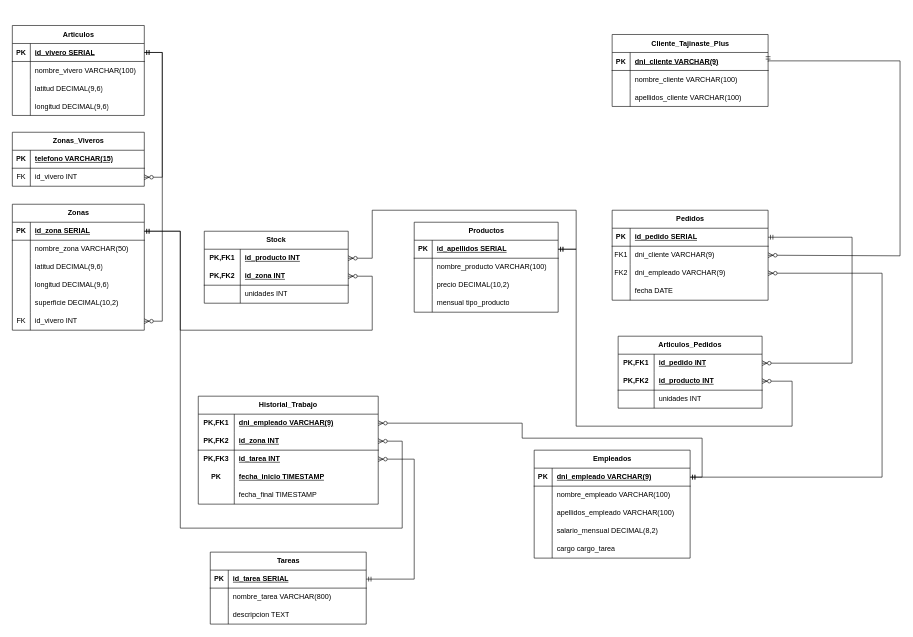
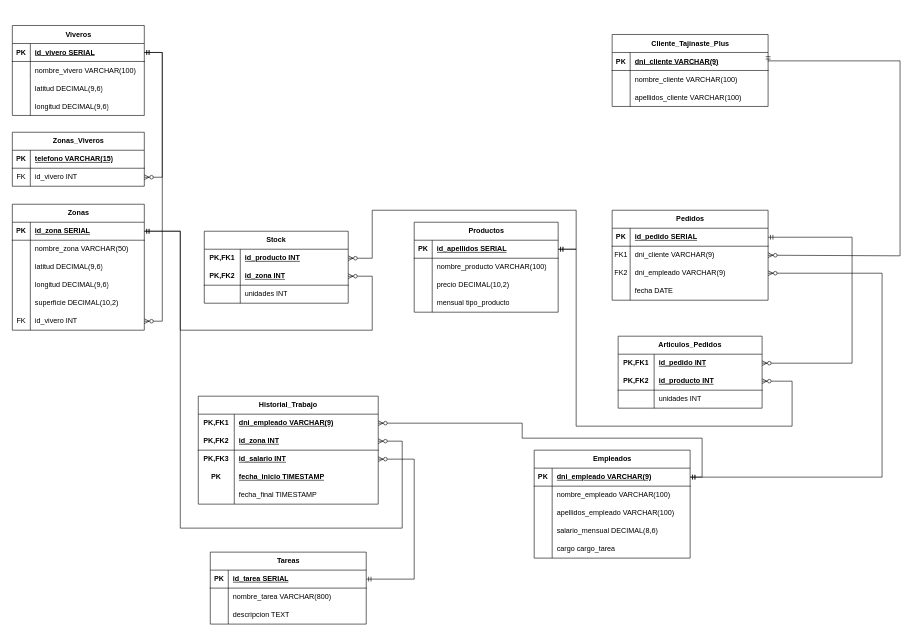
(79, 35) -> (79, 35)
(261, 459) -> (264, 459)
(609, 531) -> (609, 531)
